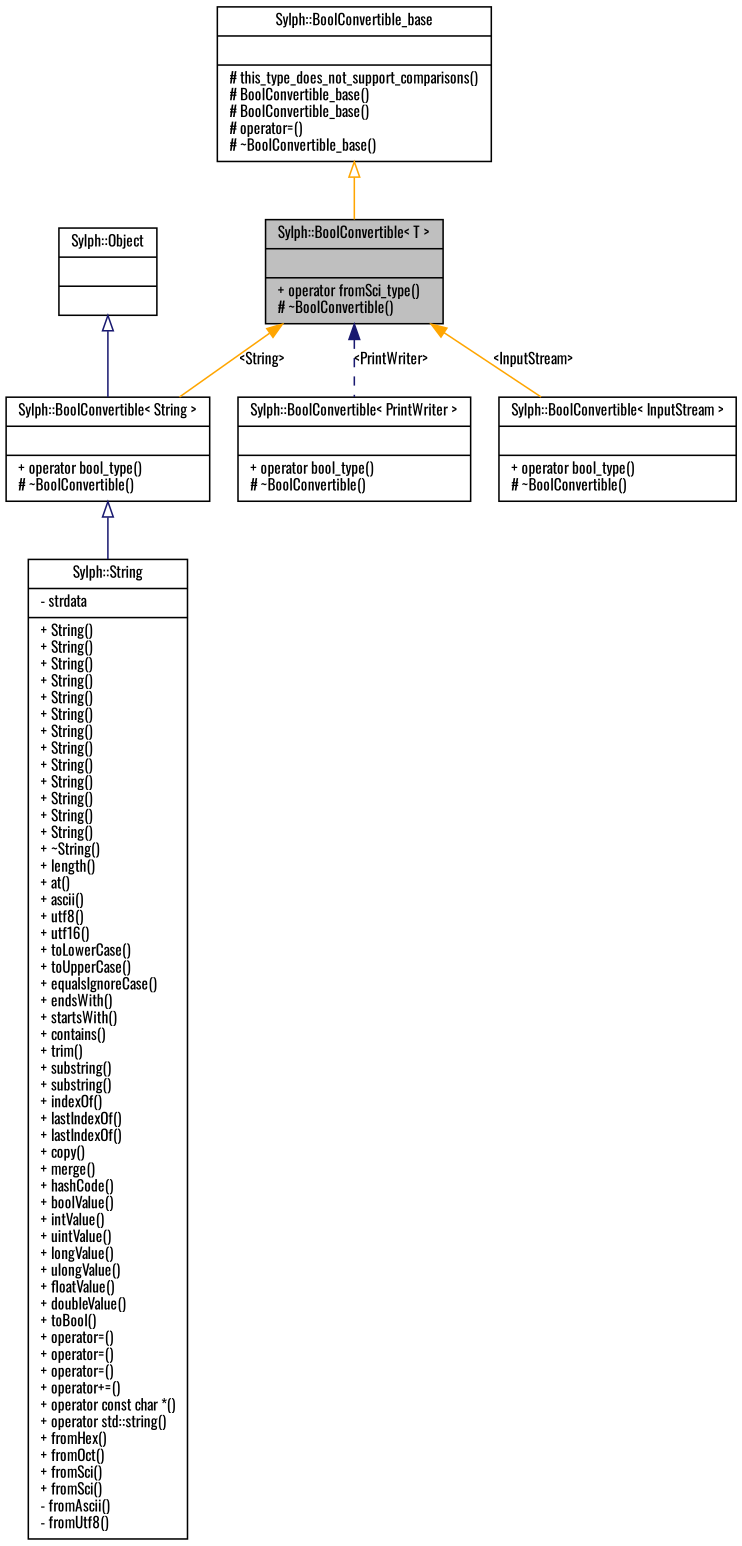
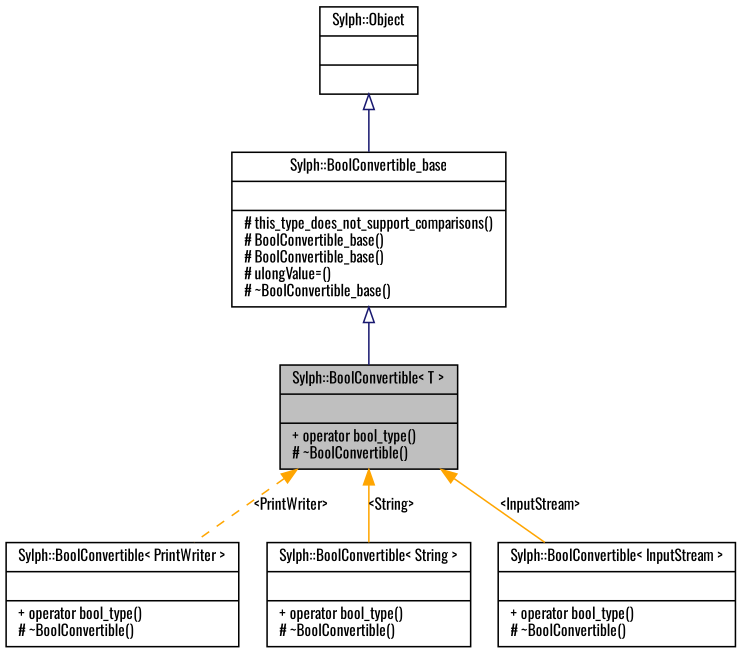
(266, 129) -> (288, 275)
(354, 198) -> (369, 344)
(349, 292) -> (354, 437)
(108, 364) -> (369, 131)
(354, 368) -> (239, 510)
(108, 1049) -> none
